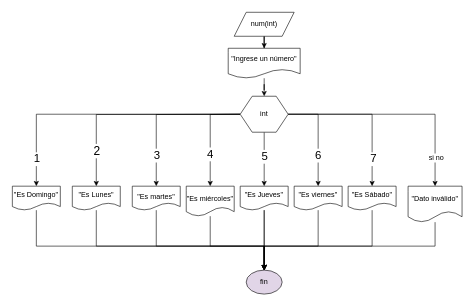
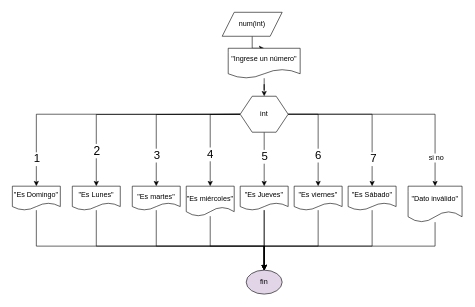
(264, 24) -> (252, 24)
